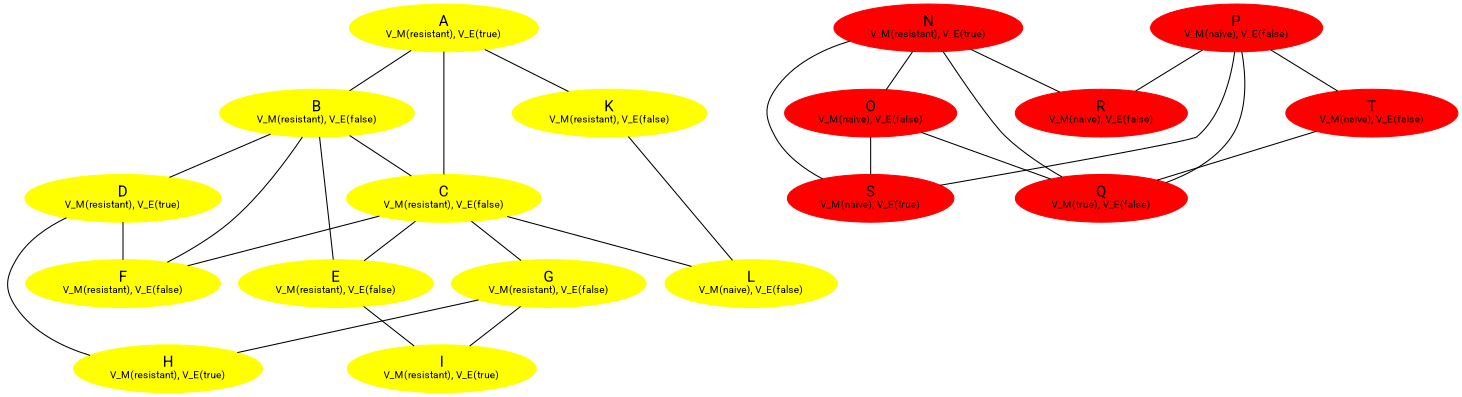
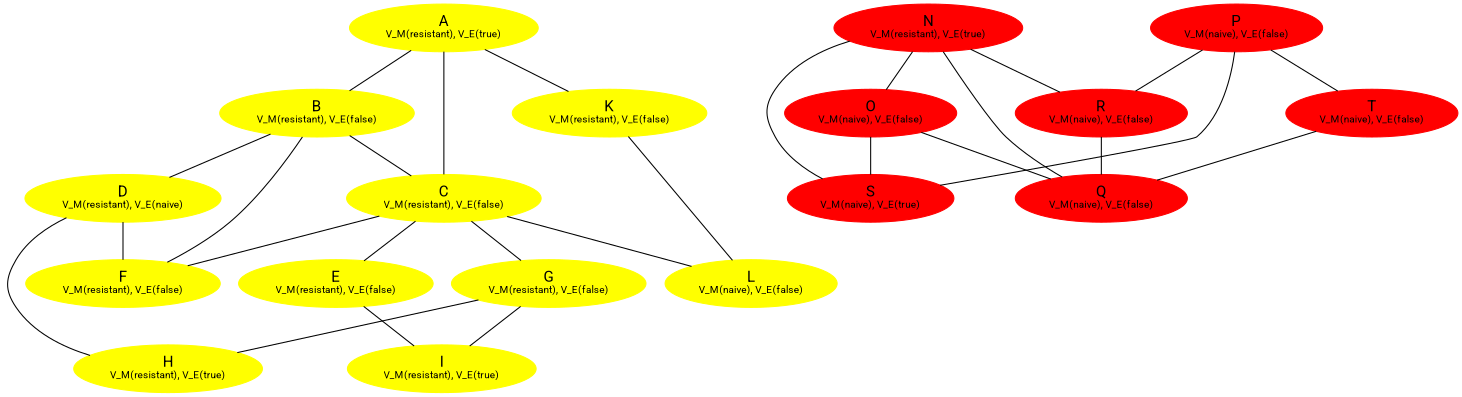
(1233, 134) -> (1101, 150)
(326, 198) -> none
(123, 205) -> (123, 205)
(1101, 205) -> (1101, 205)
